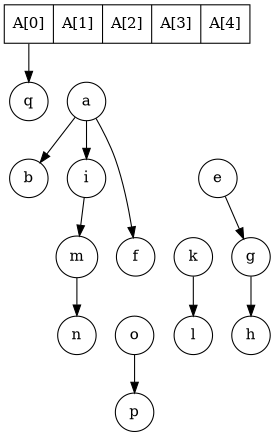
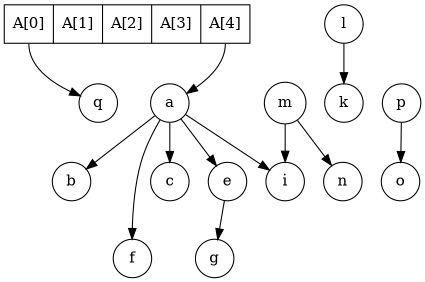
none -> (216, 69)
none -> (195, 138)
none -> (170, 182)
(82, 211) -> (285, 138)
(193, 291) -> (344, 58)
(251, 335) -> none
(135, 369) -> (401, 137)
